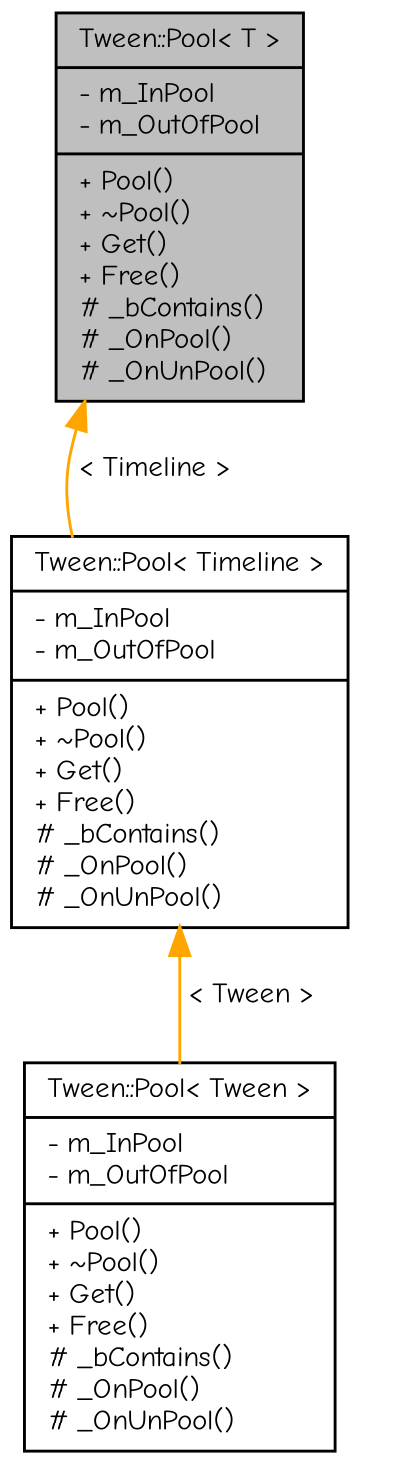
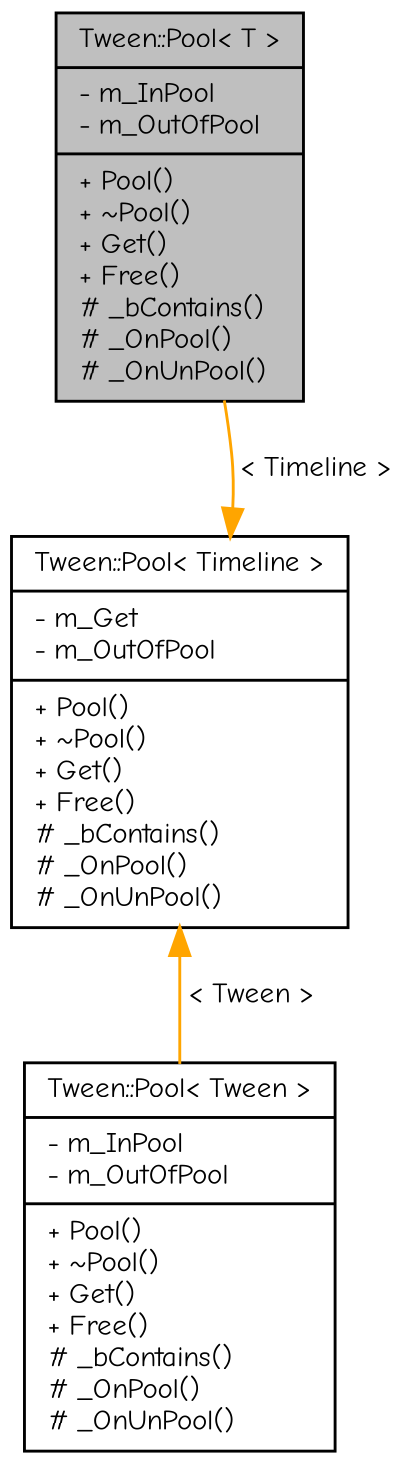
(67, 483) -> (232, 454)
(104, 618) -> (88, 618)
